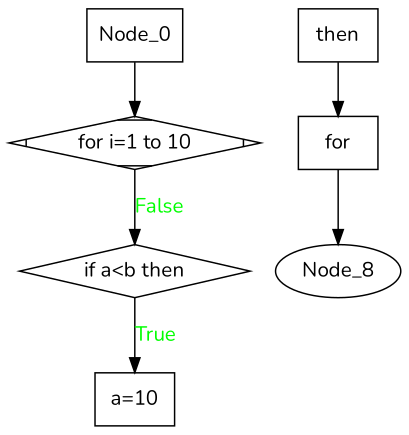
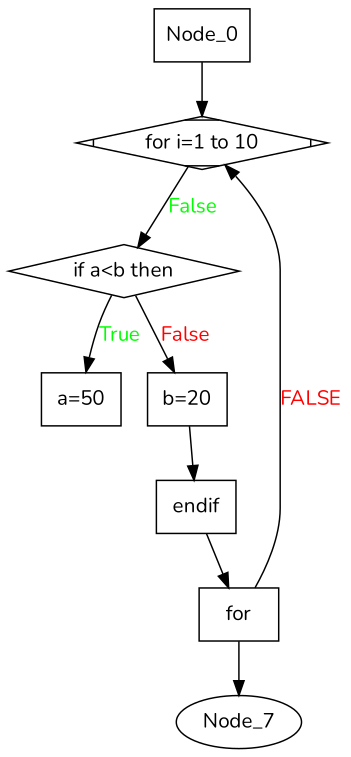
(338, 35) -> (196, 507)
(338, 271) -> (239, 722)
none -> (280, 378)
(135, 399) -> (81, 399)
none -> (187, 399)
